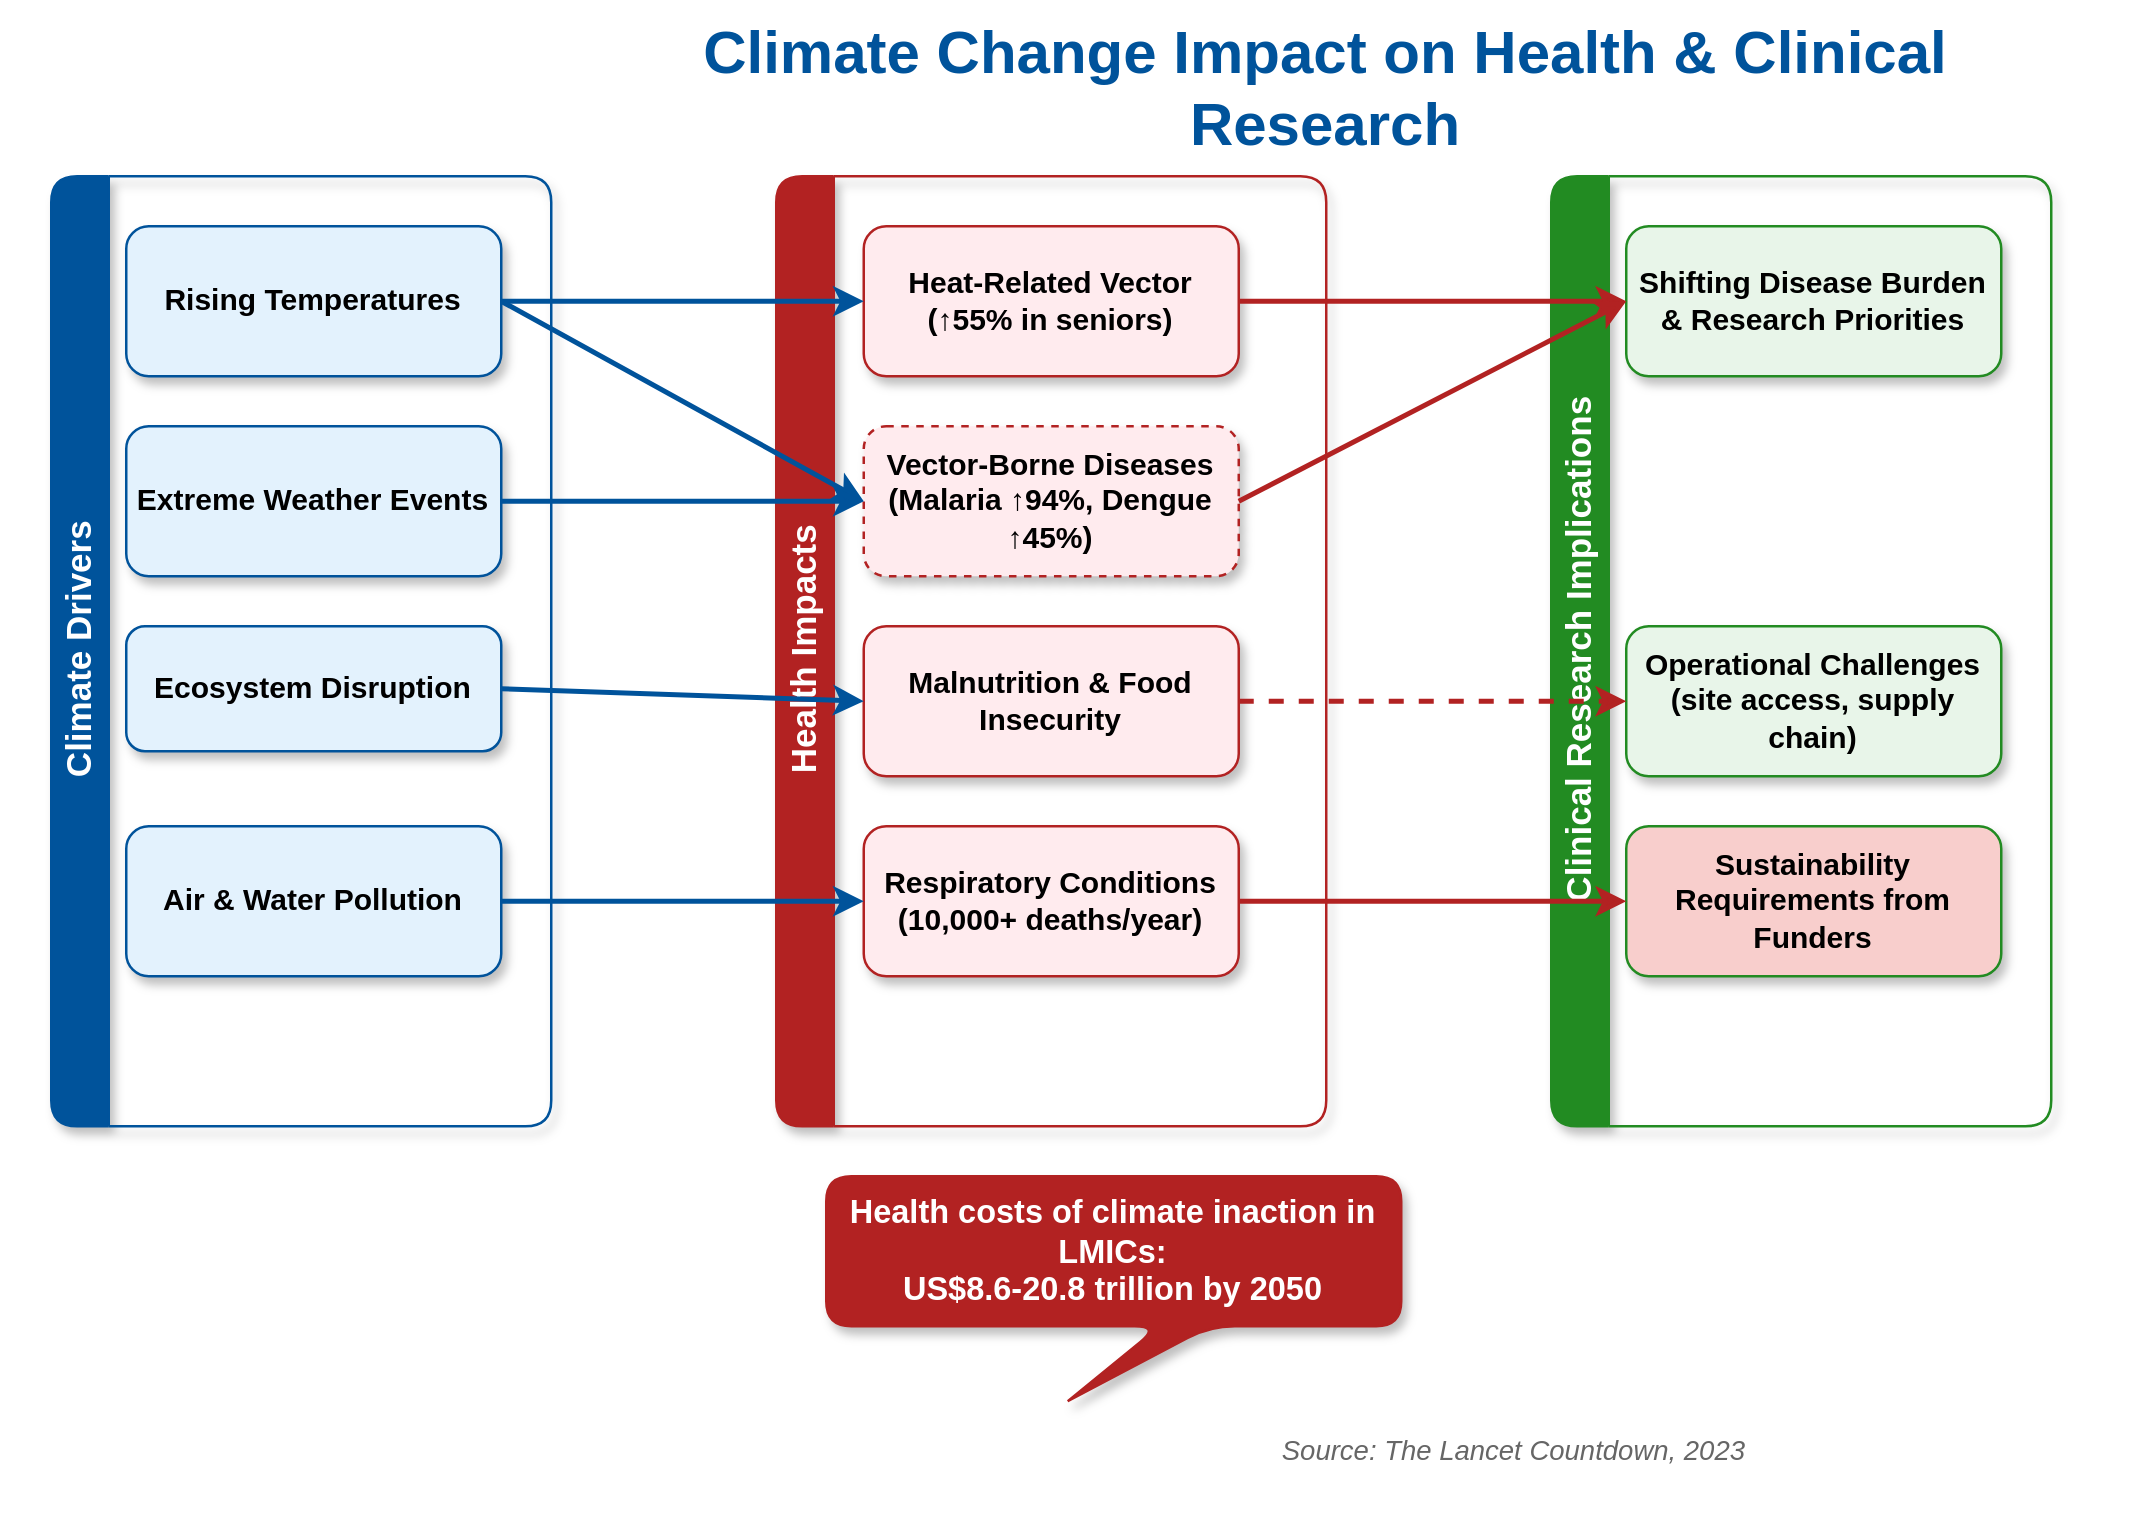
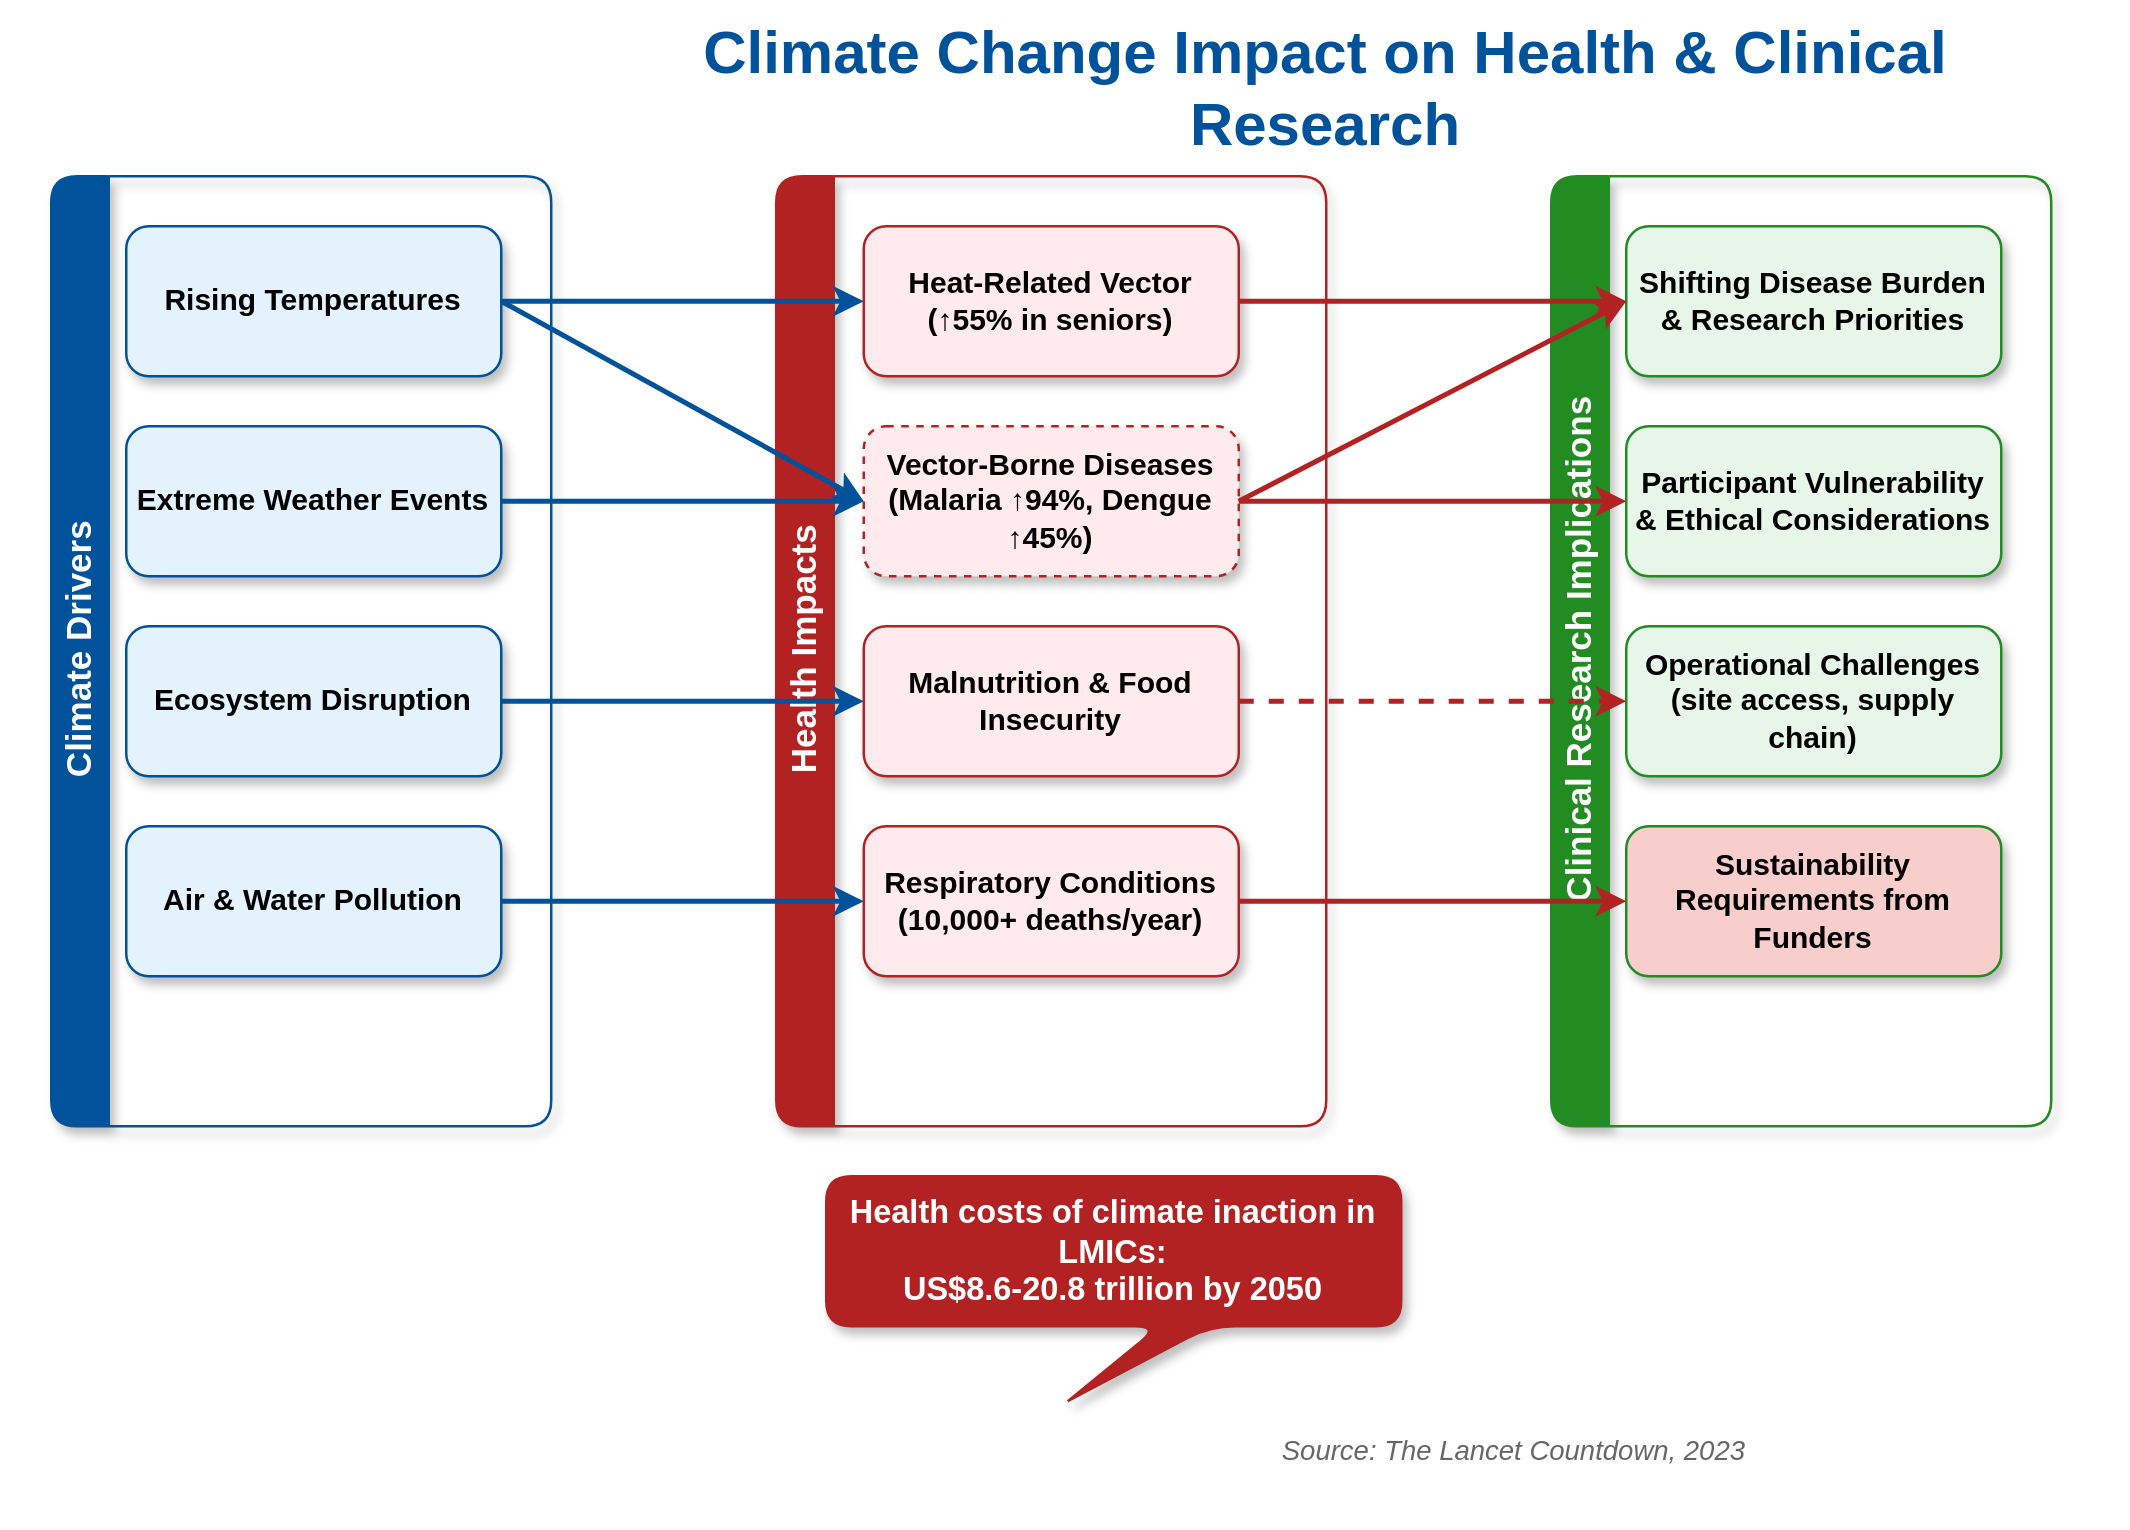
none -> (1467, 501)
none -> (1814, 501)
(314, 689) -> (314, 701)
